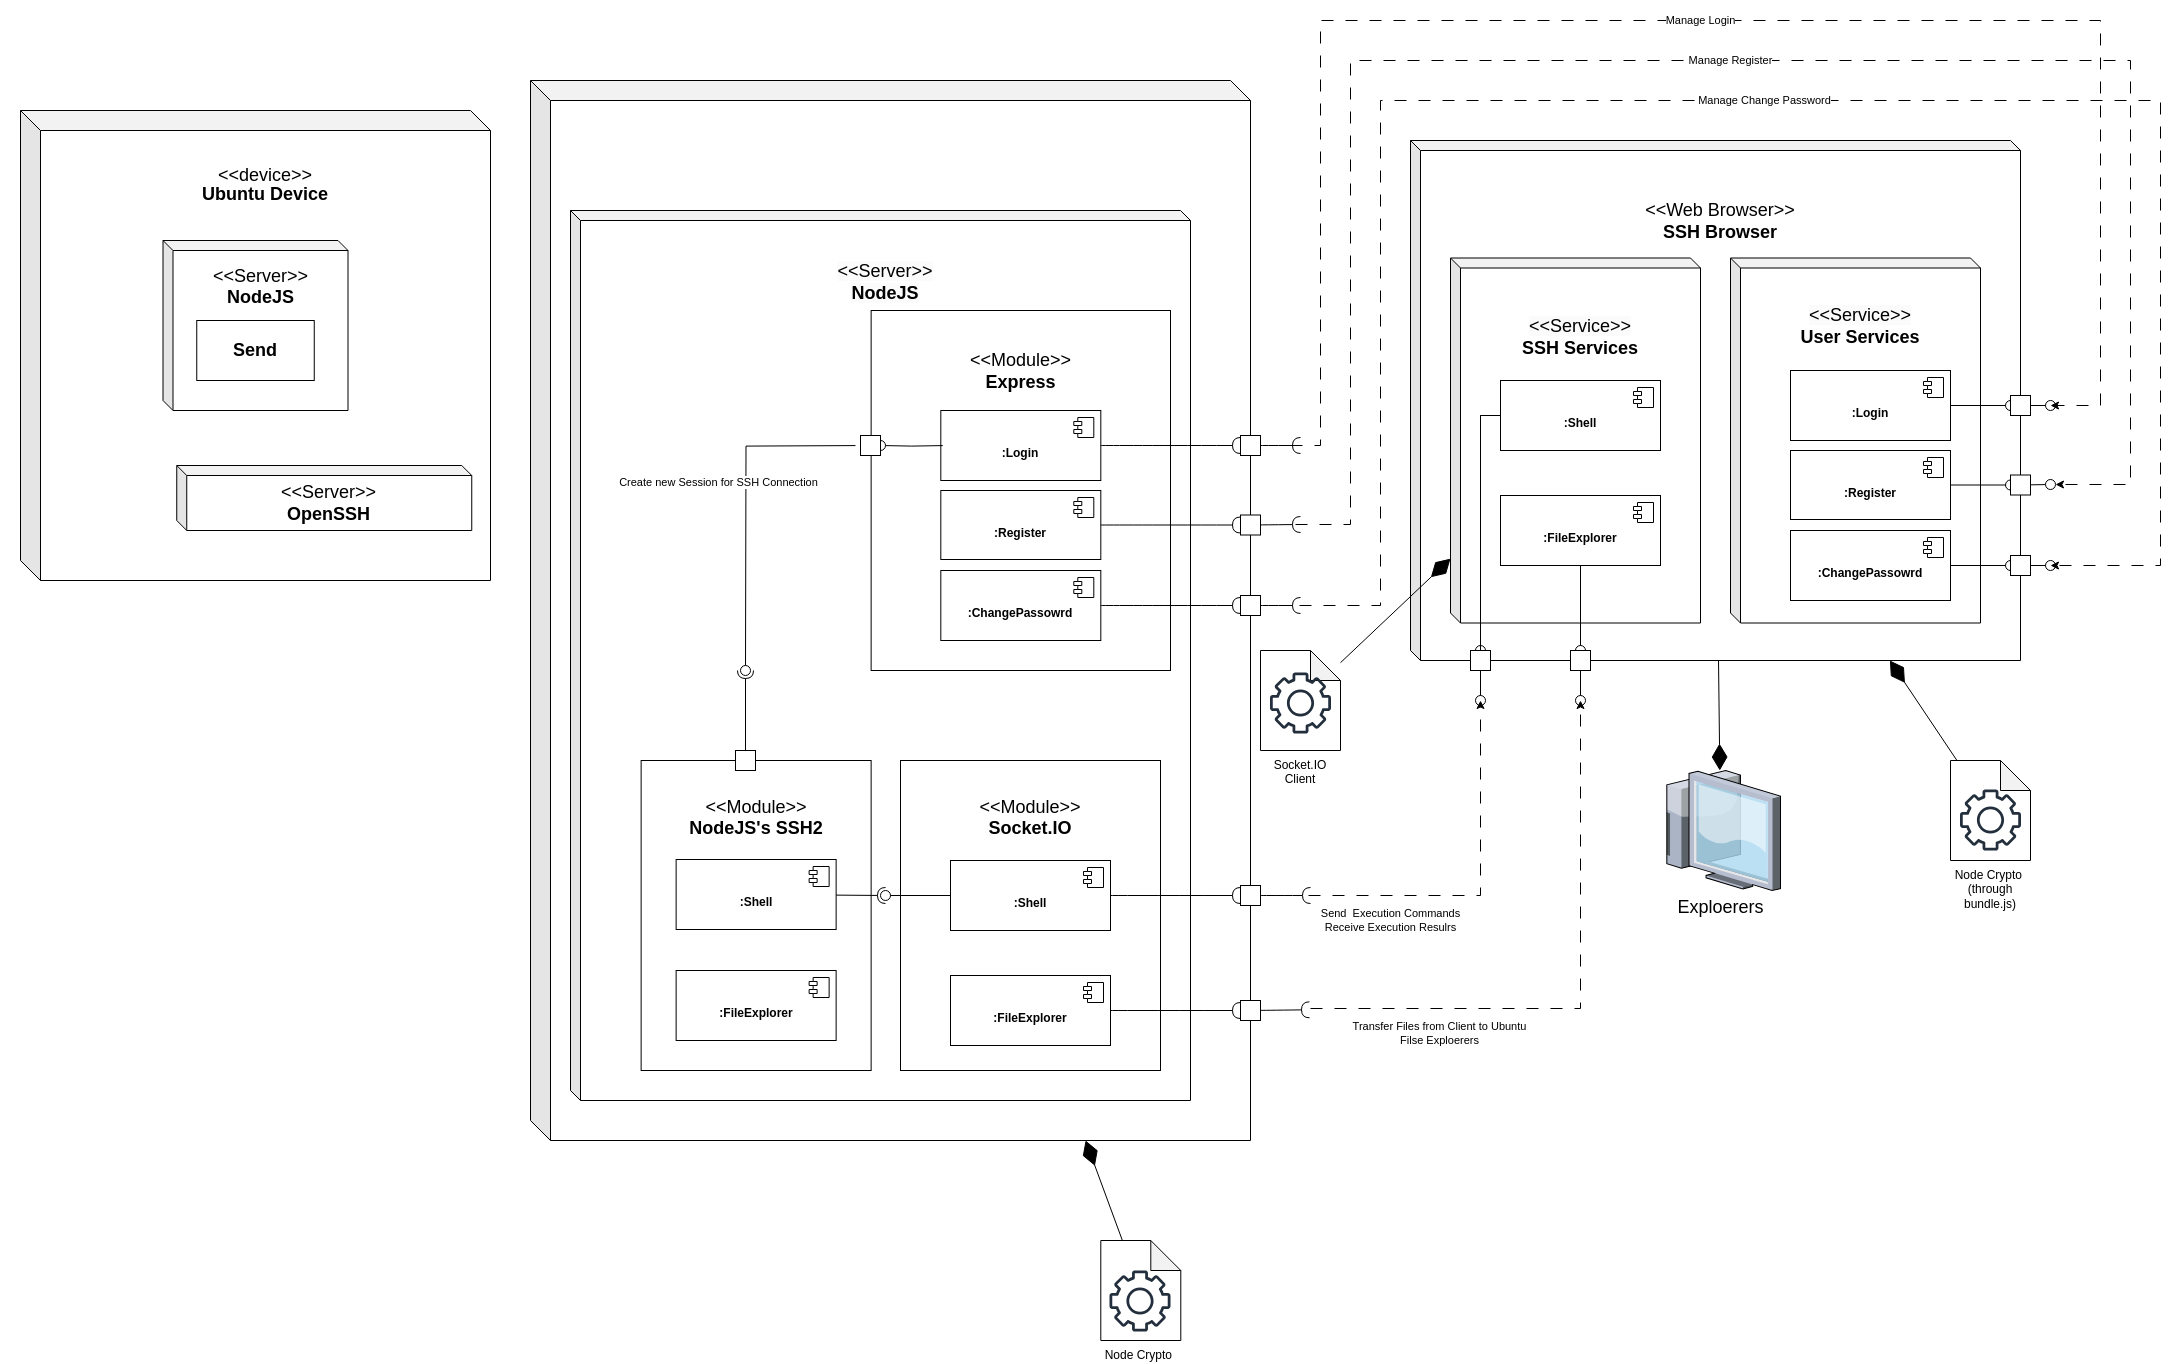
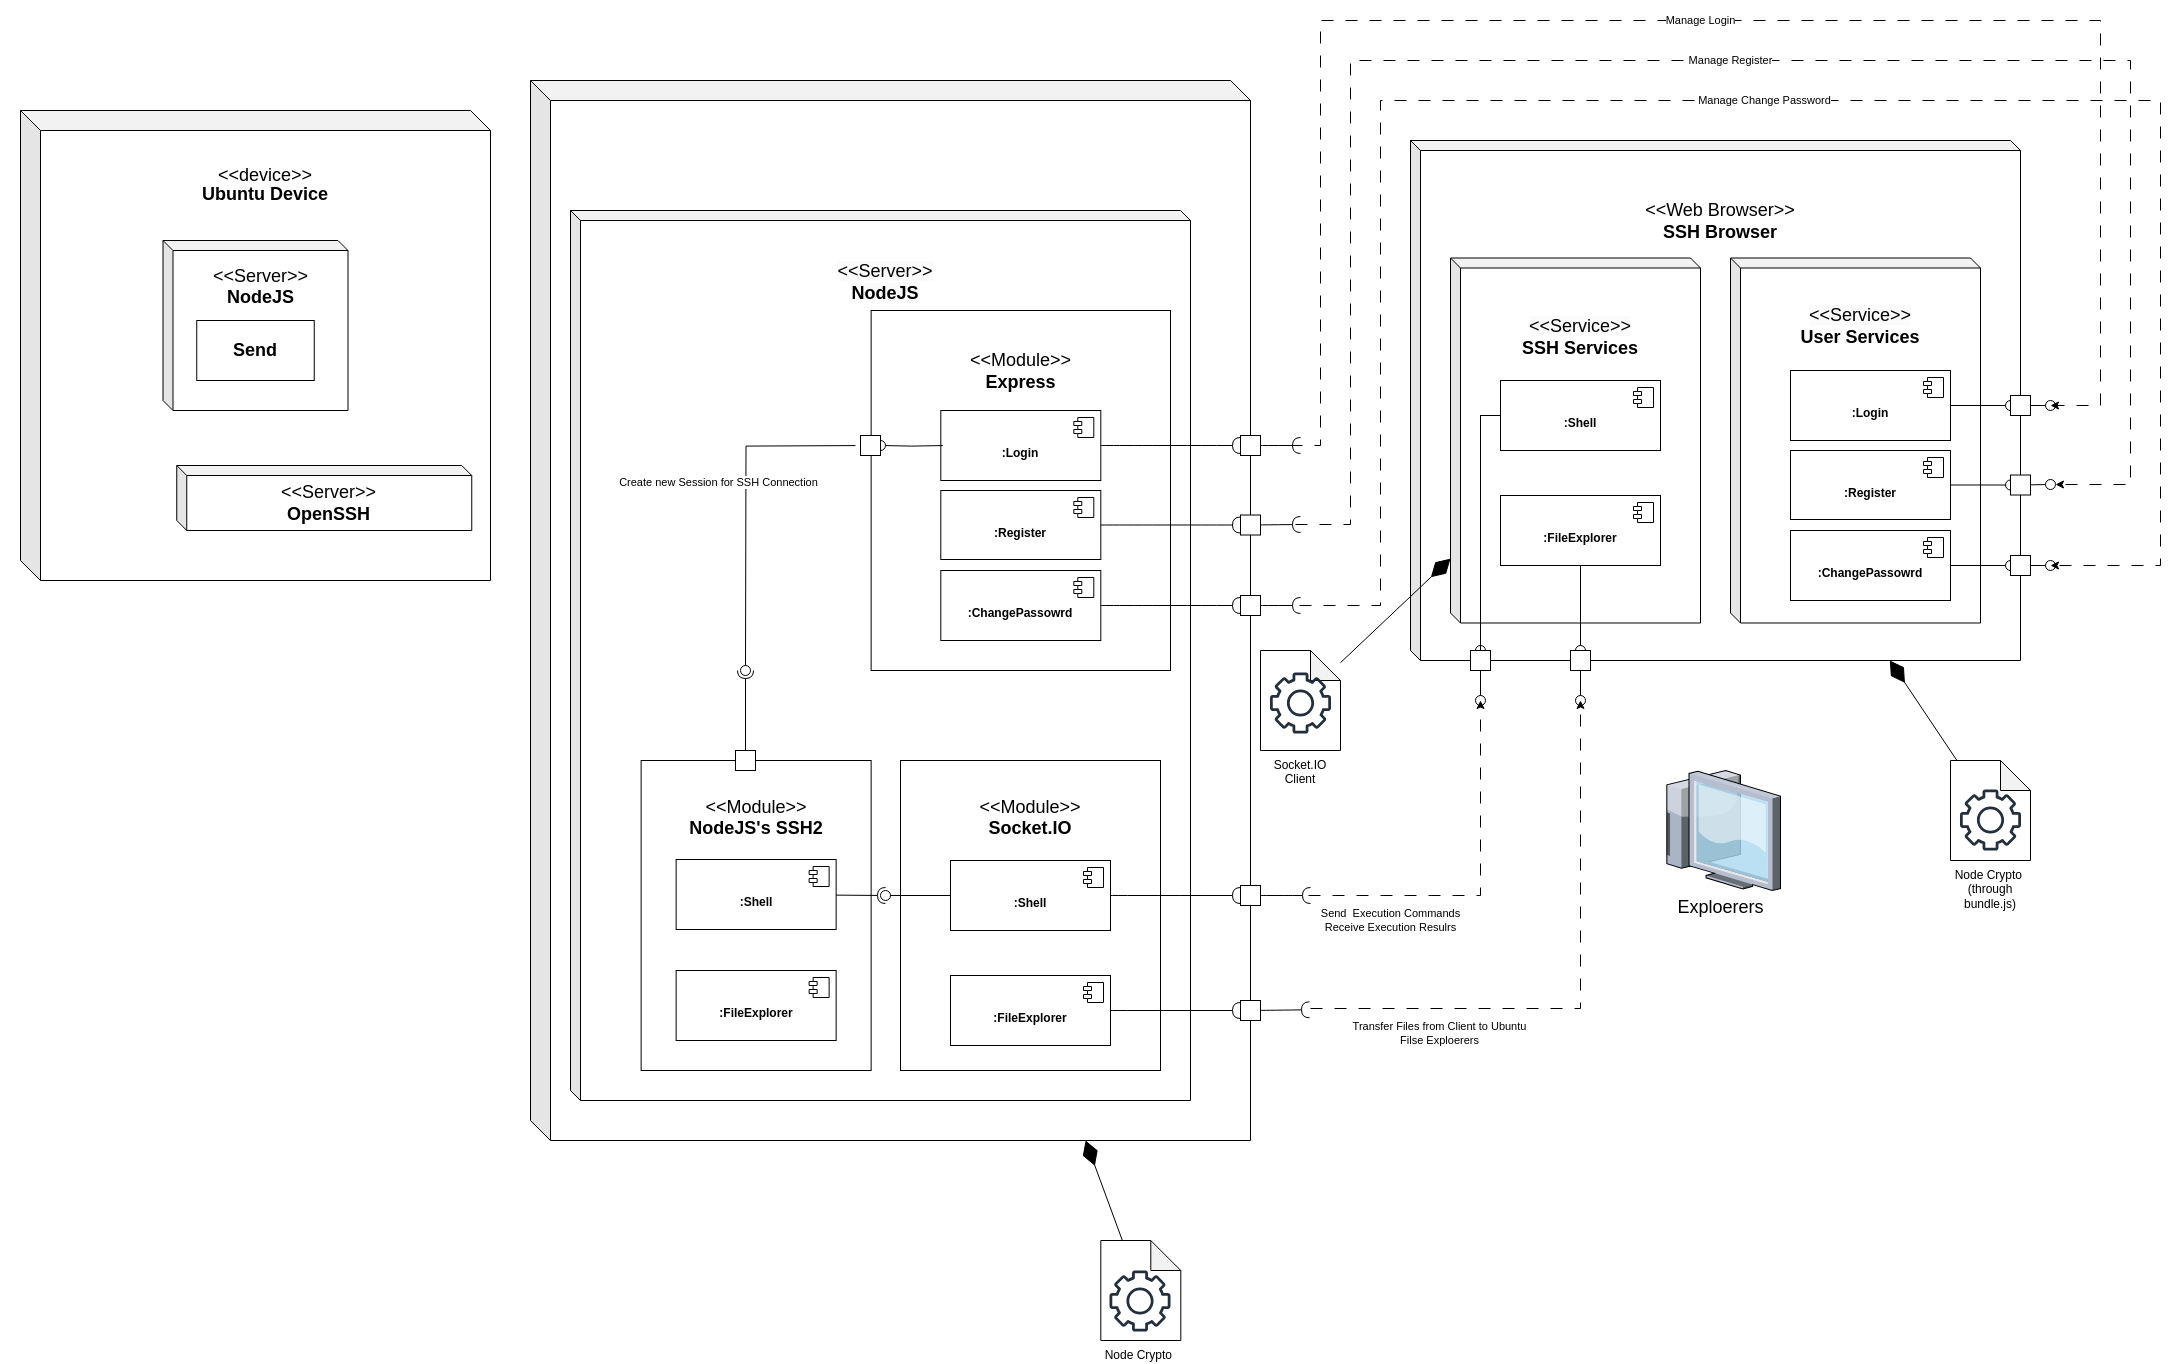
(1719, 703) -> none
